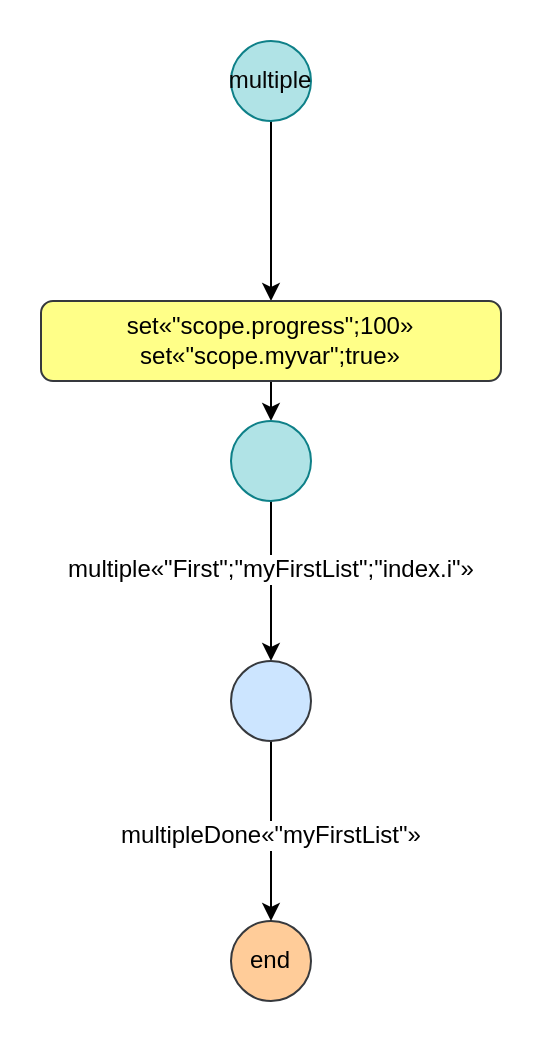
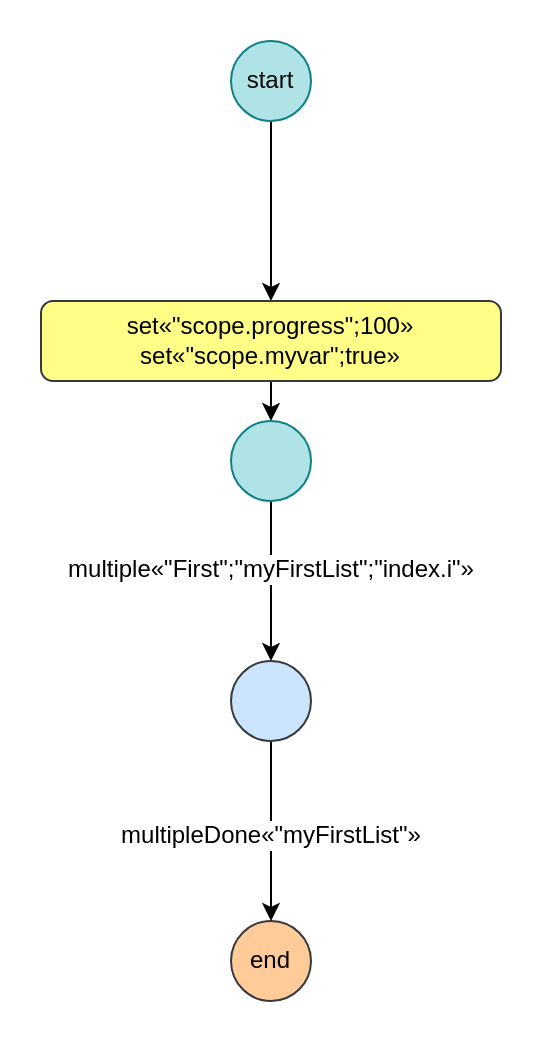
(271, 81) -> (271, 81)
